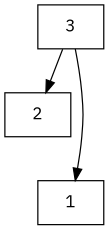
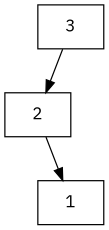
(83, 109) -> (52, 153)
